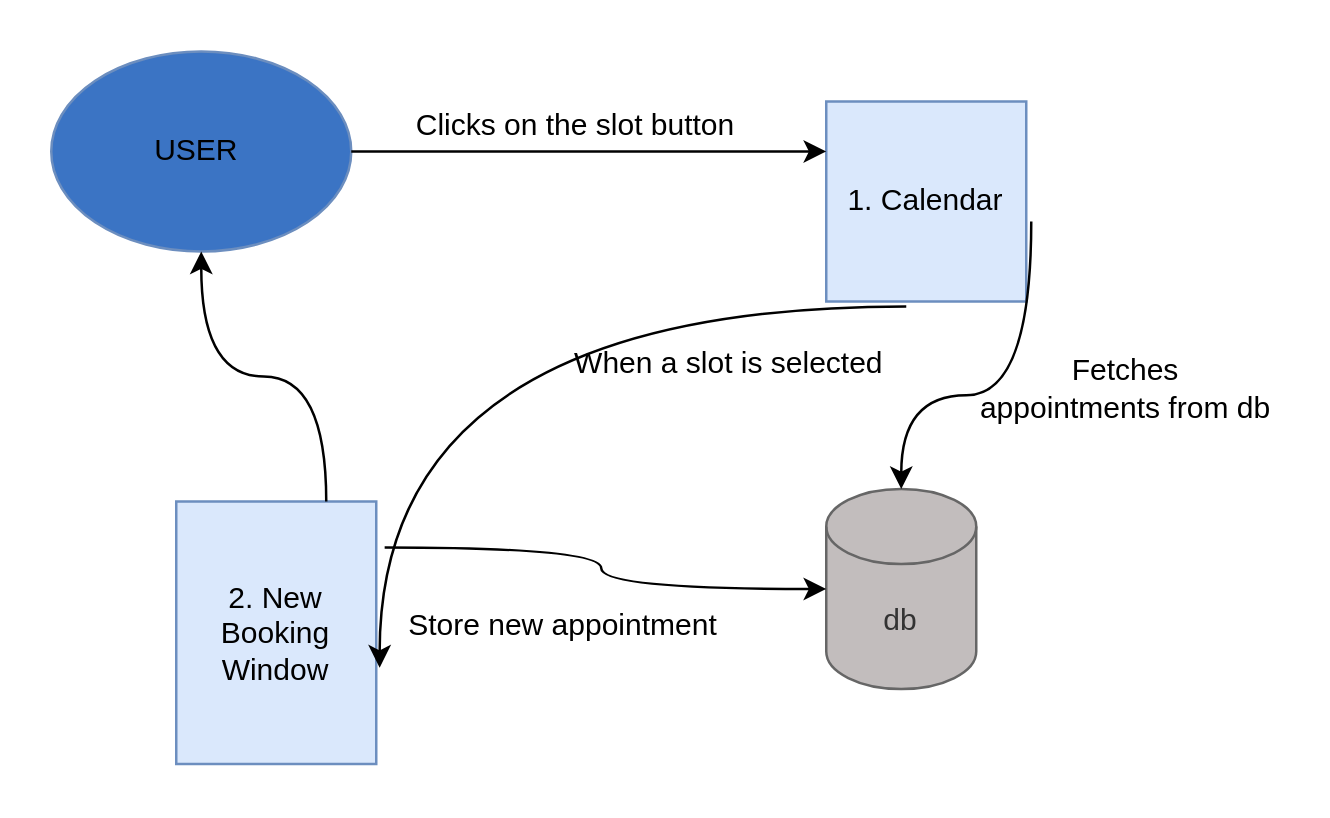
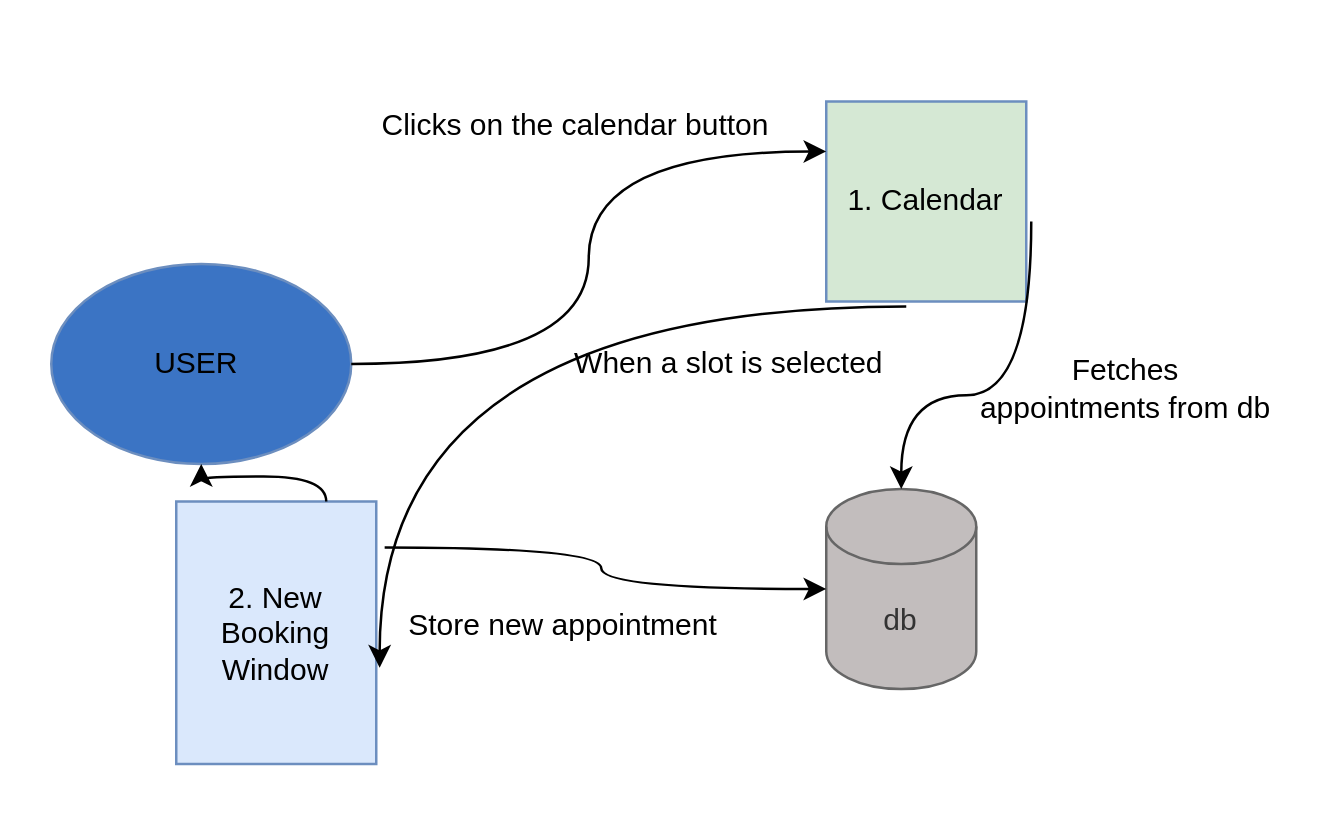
(576, 126) -> (576, 126)
(201, 151) -> (201, 364)
(926, 201) -> (926, 201)
